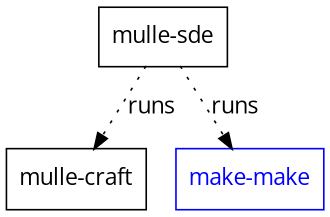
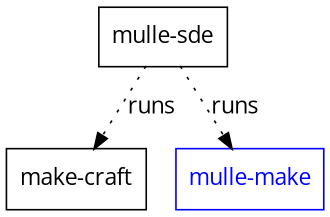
(76, 179) -> (76, 179)
(250, 179) -> (250, 179)
